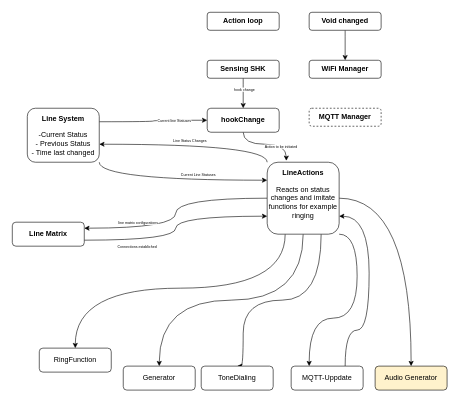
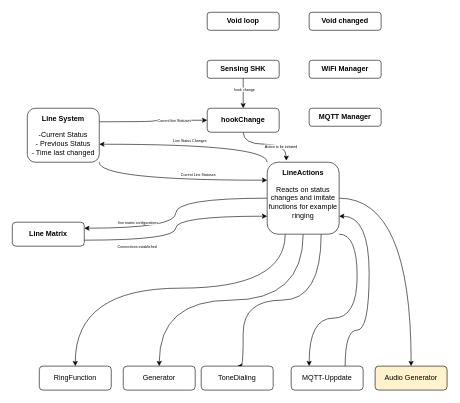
(243, 21) -> (243, 21)
(345, 54) -> none
(345, 117) -> (345, 117)
(75, 360) -> (75, 378)
